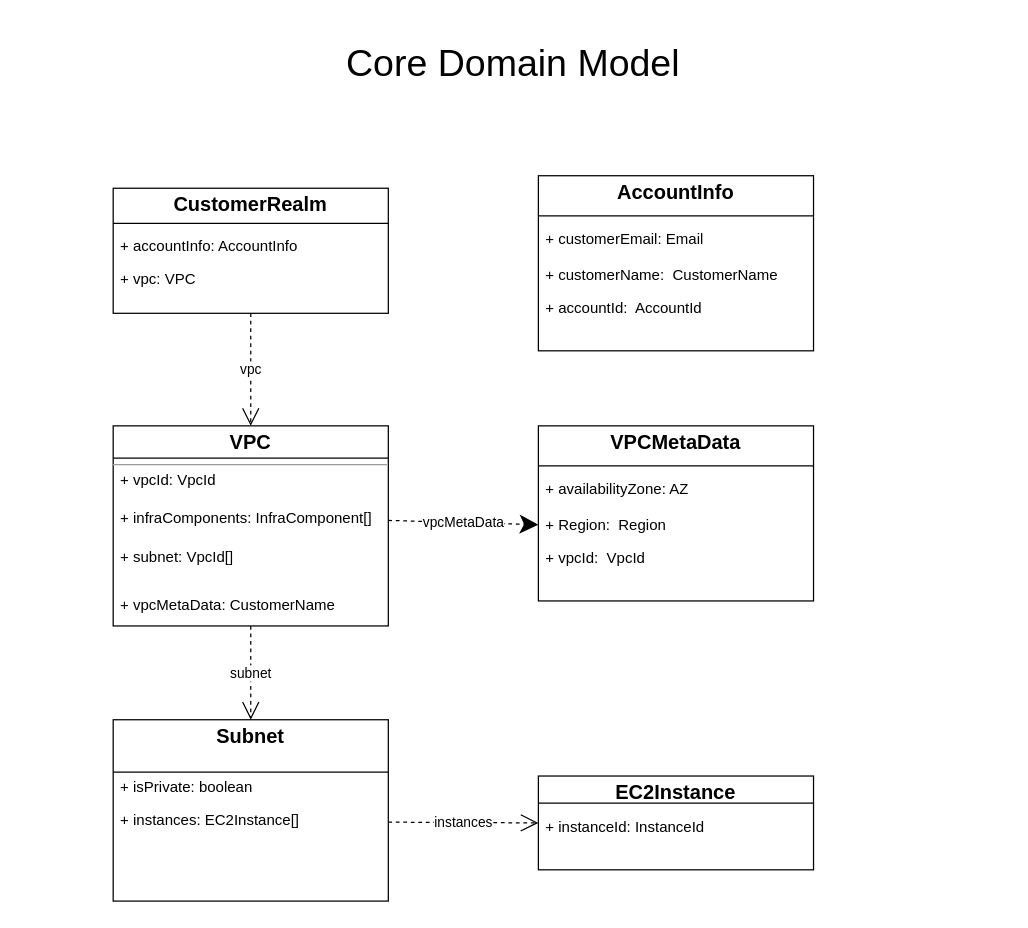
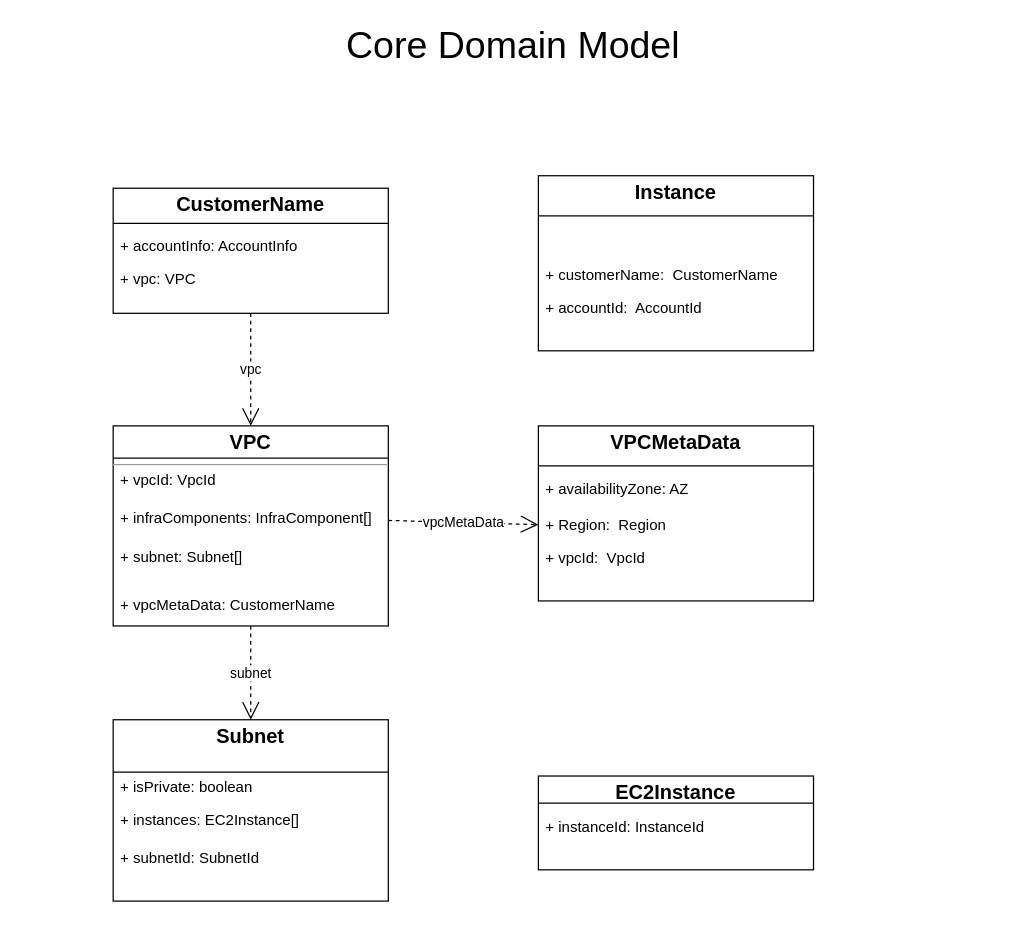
(513, 63) -> (513, 44)
(584, 185) -> (572, 185)
(166, 197) -> (164, 197)
(676, 238) -> none
(523, 524) -> (527, 524)
(186, 557) -> (190, 557)
(461, 822) -> none
none -> (251, 859)
